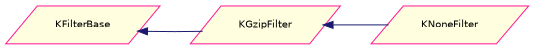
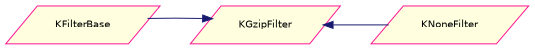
(175, 32) -> (175, 18)
